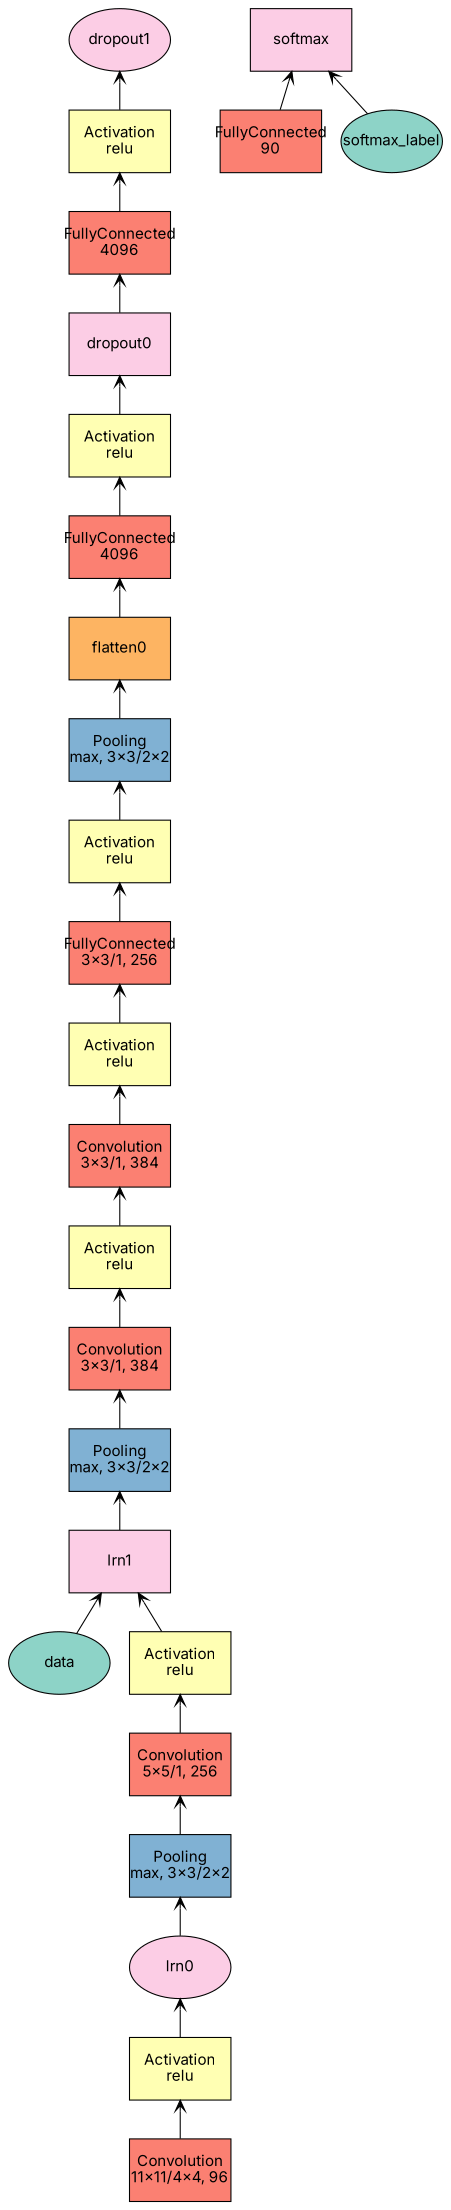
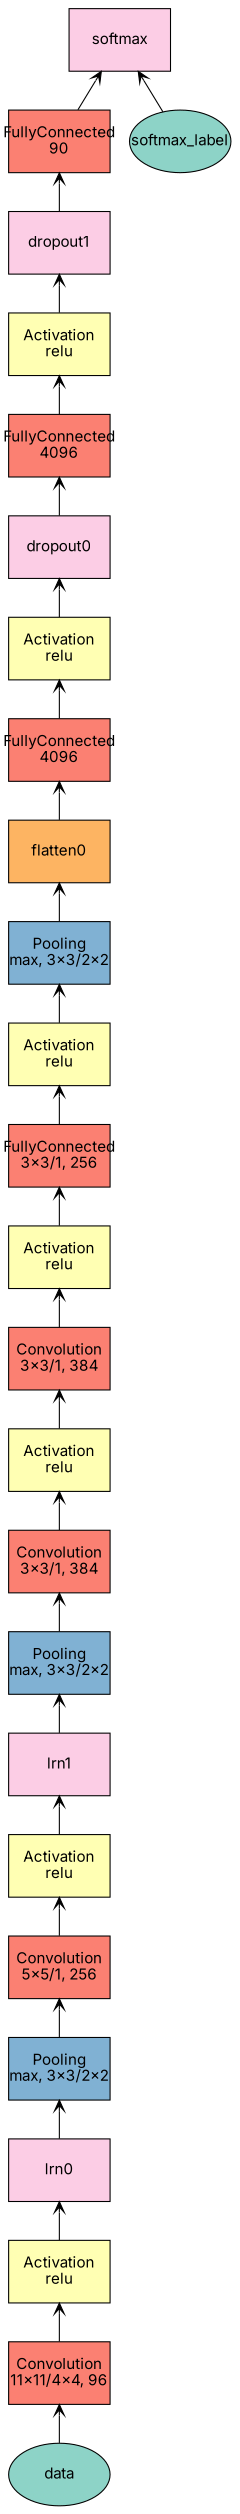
(120, 40) -> (59, 243)
none -> (59, 198)
(86, 1618) -> (59, 2429)
(180, 1967) -> (59, 2170)
